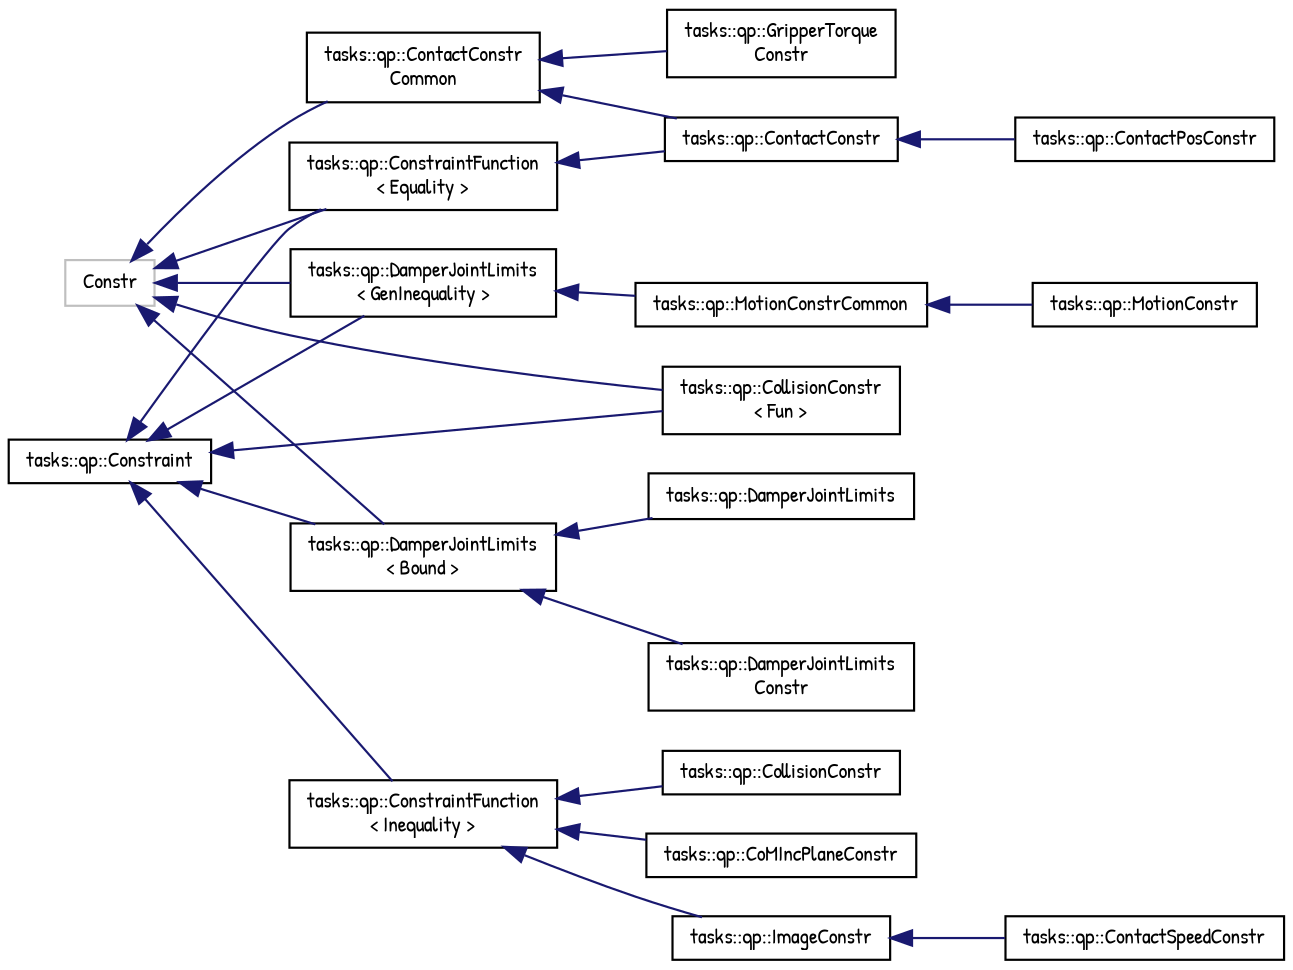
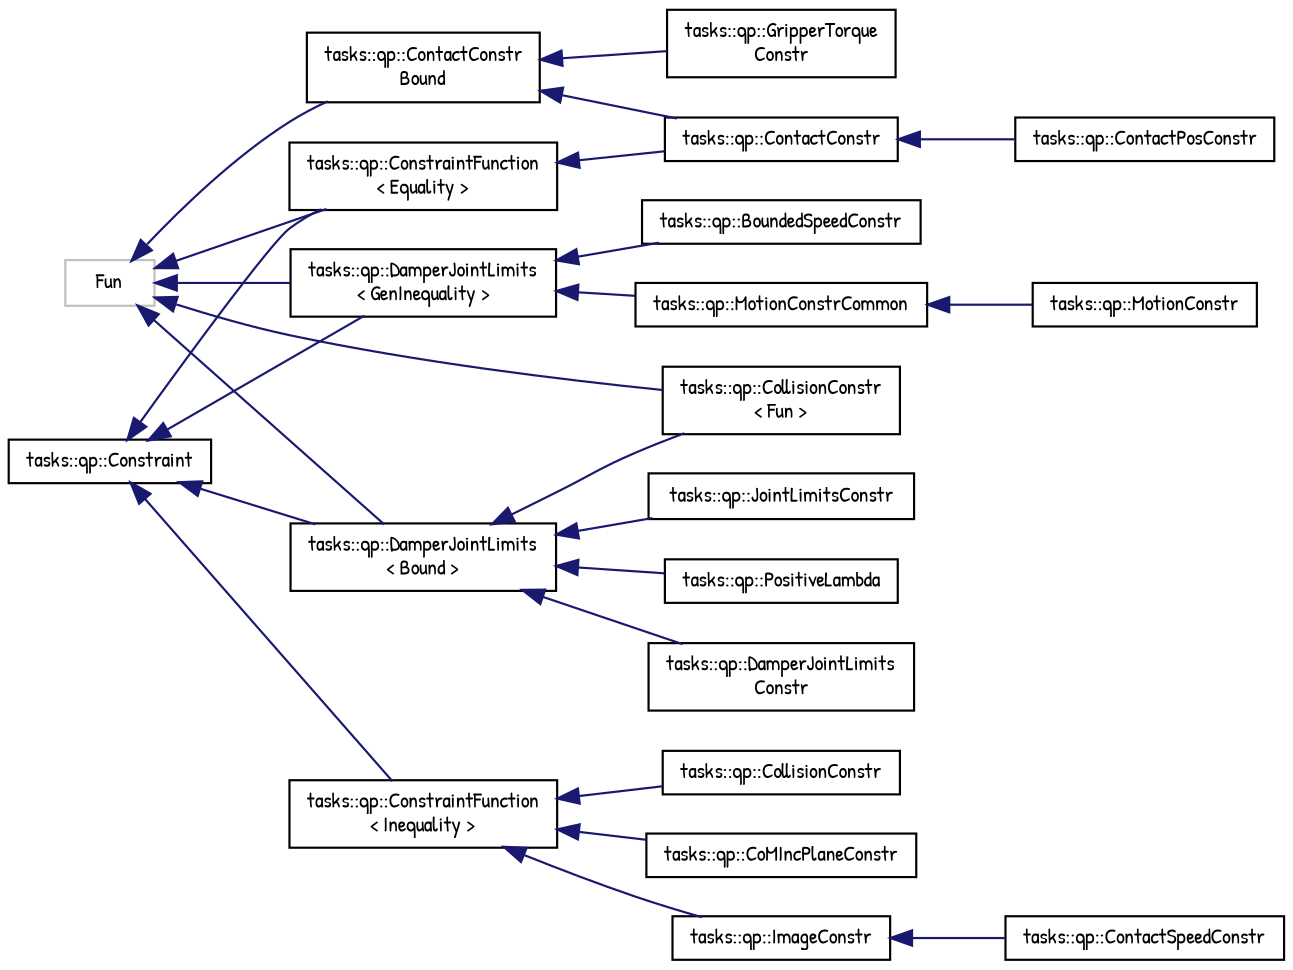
(423, 67) -> (423, 67)
none -> (781, 222)
(110, 283) -> (110, 283)
(448, 431) -> (597, 471)
(781, 496) -> (781, 496)
none -> (781, 581)
